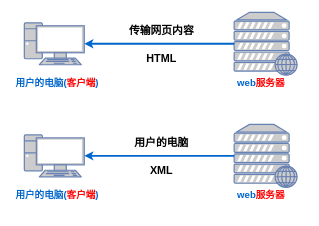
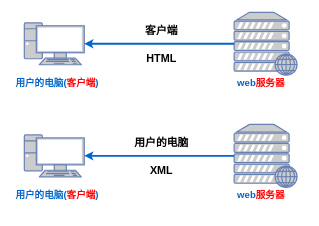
(162, 30) -> (162, 30)
